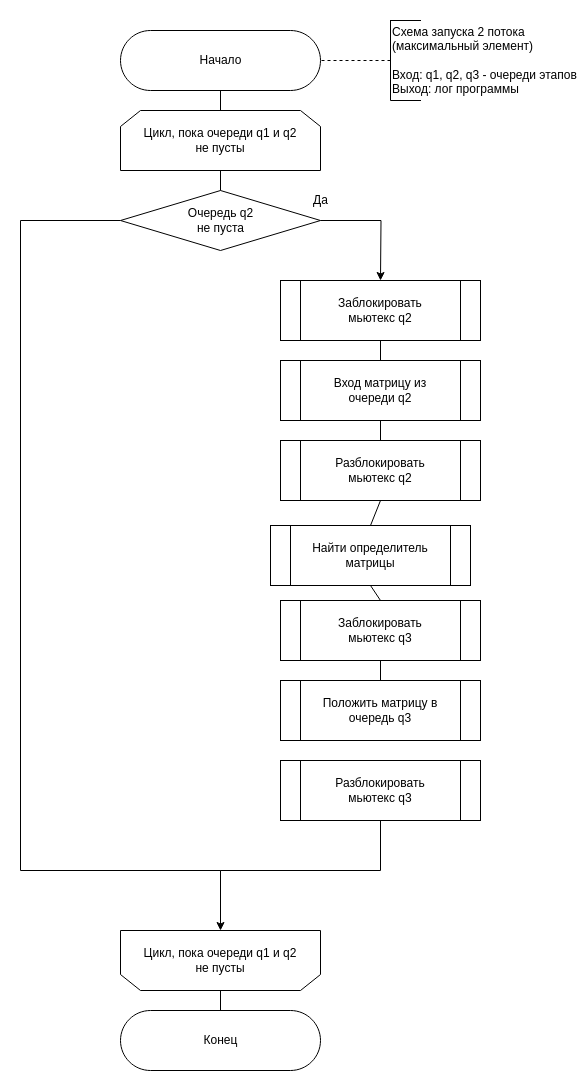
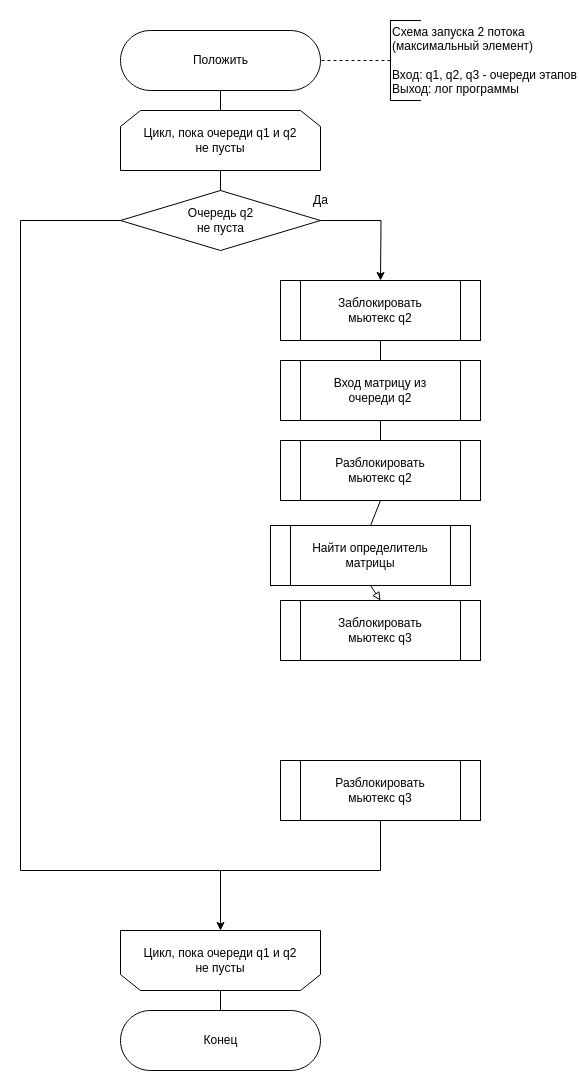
(221, 61) -> (221, 61)
(377, 595) -> (375, 592)
(381, 671) -> none
(381, 711) -> none
